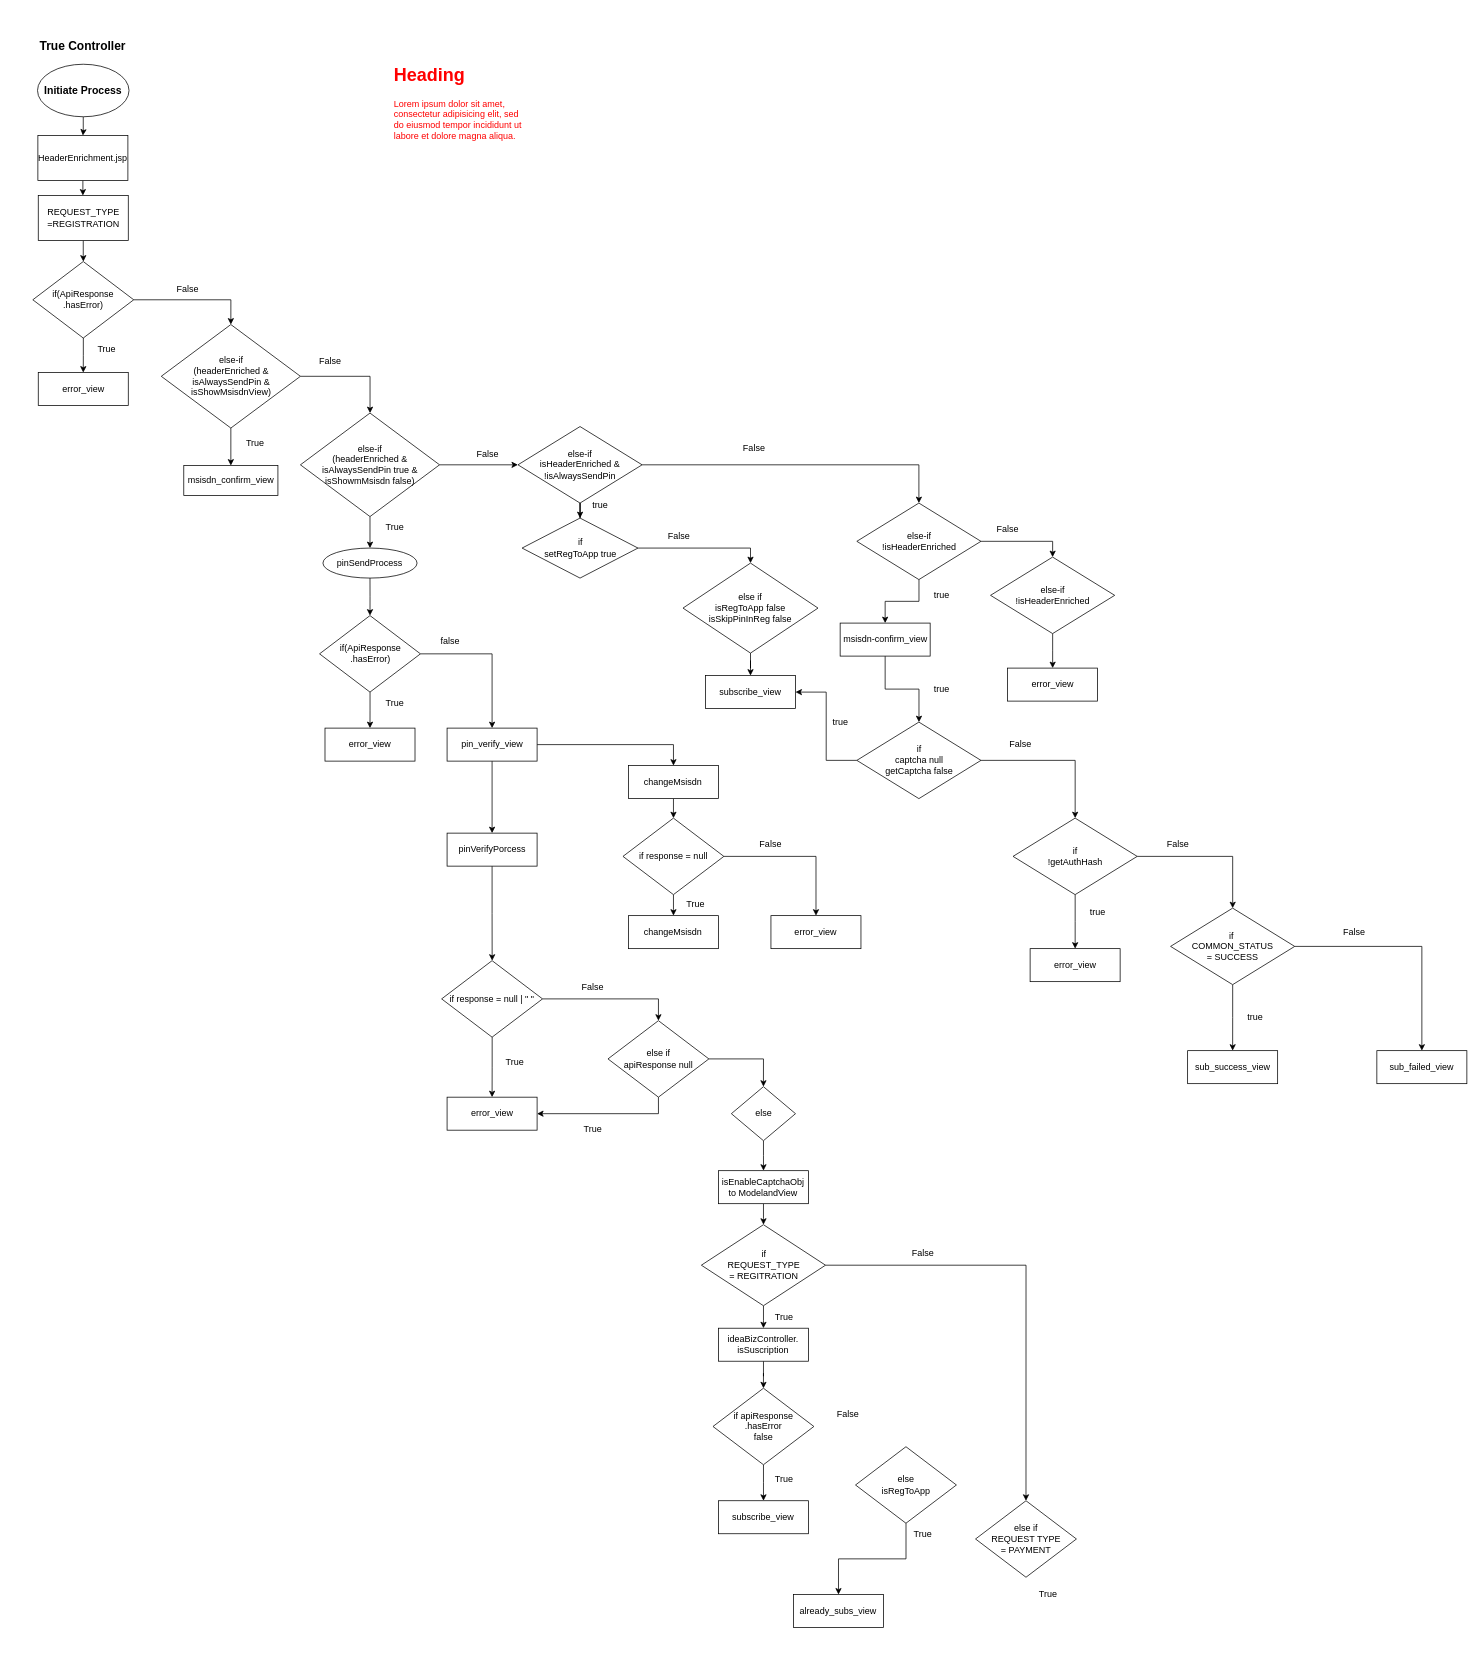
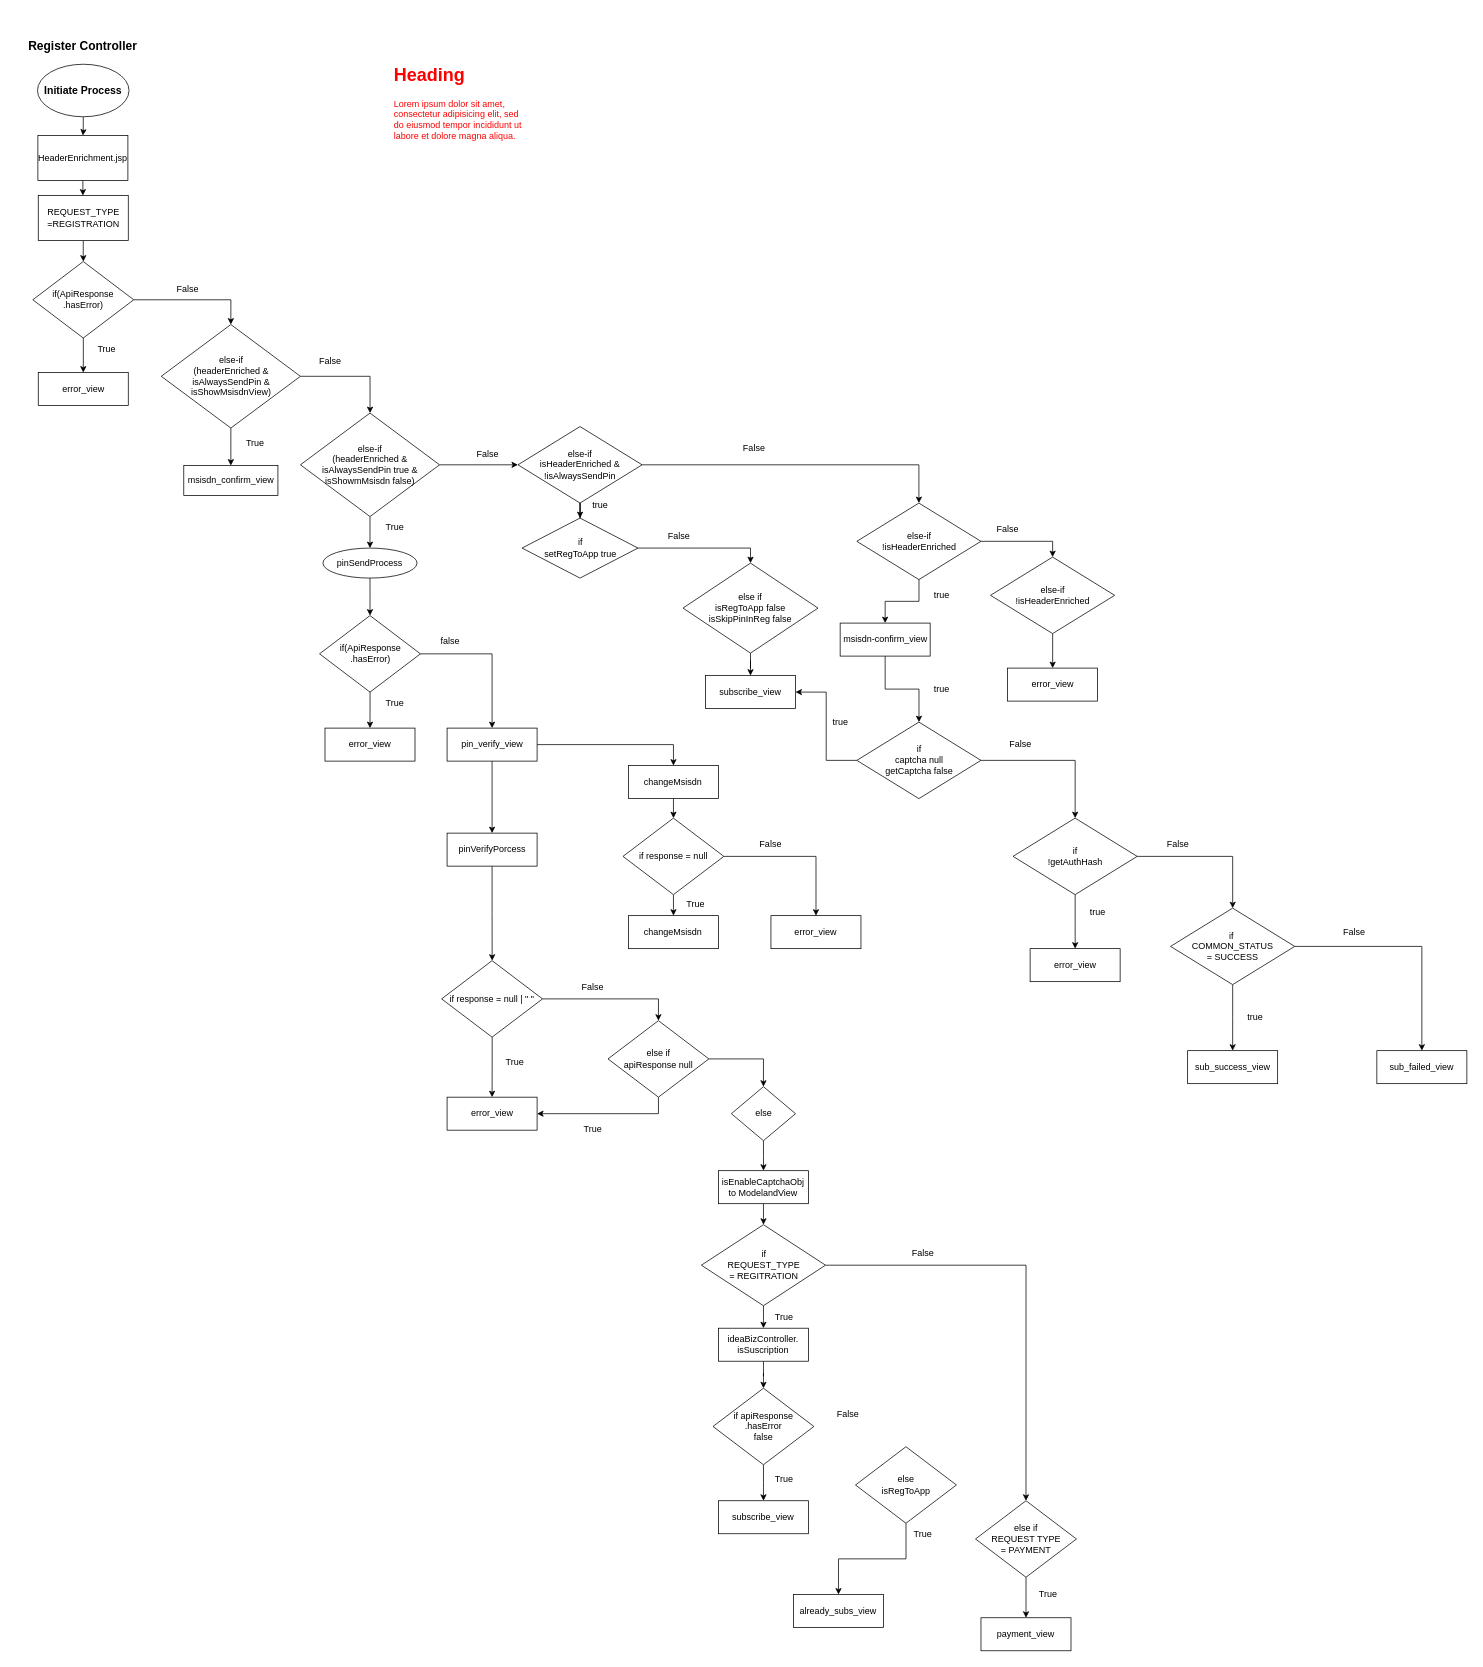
(83, 45) -> (83, 45)
none -> (1026, 1611)
none -> (1026, 1634)
